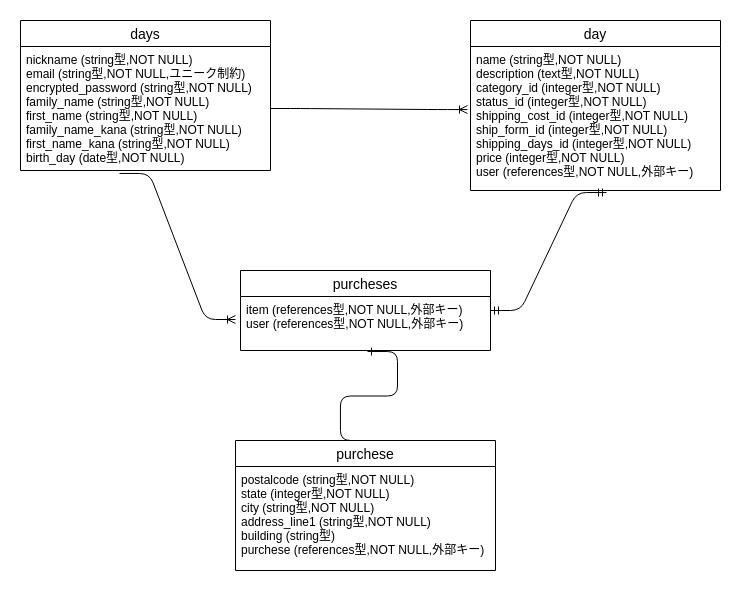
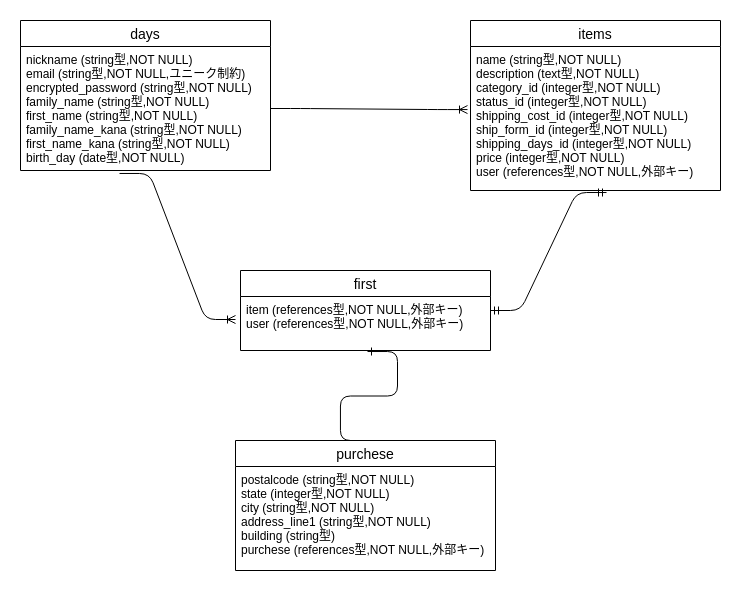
(595, 34) -> (595, 34)
(365, 284) -> (365, 284)
